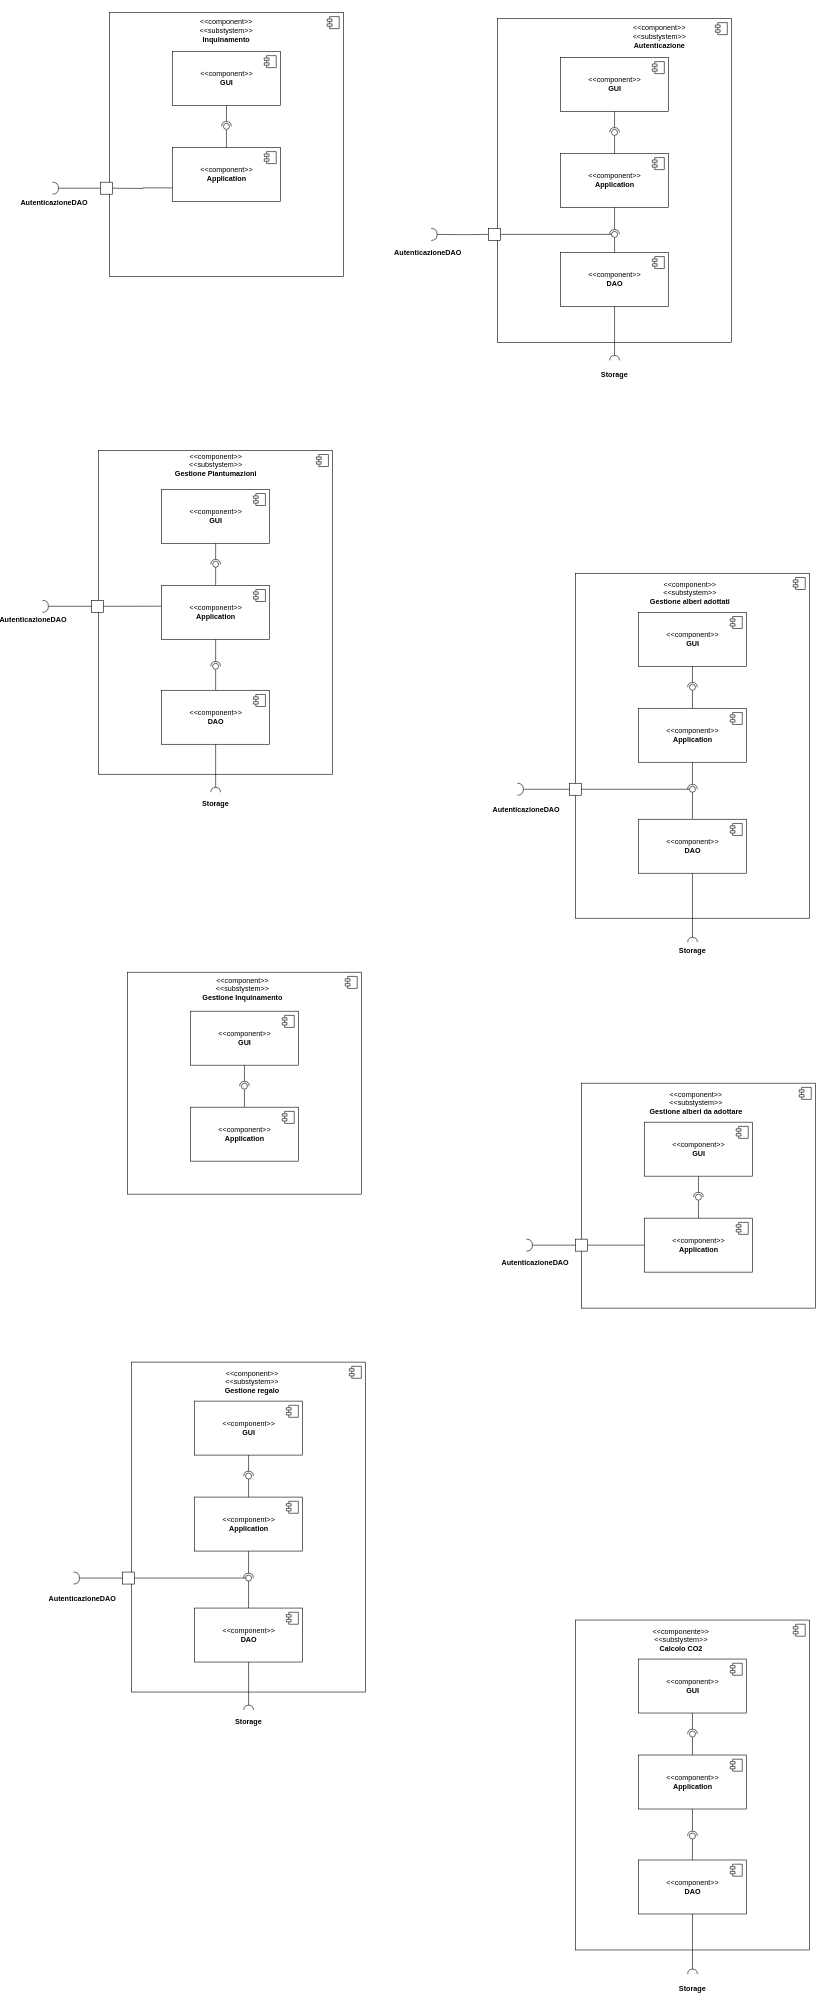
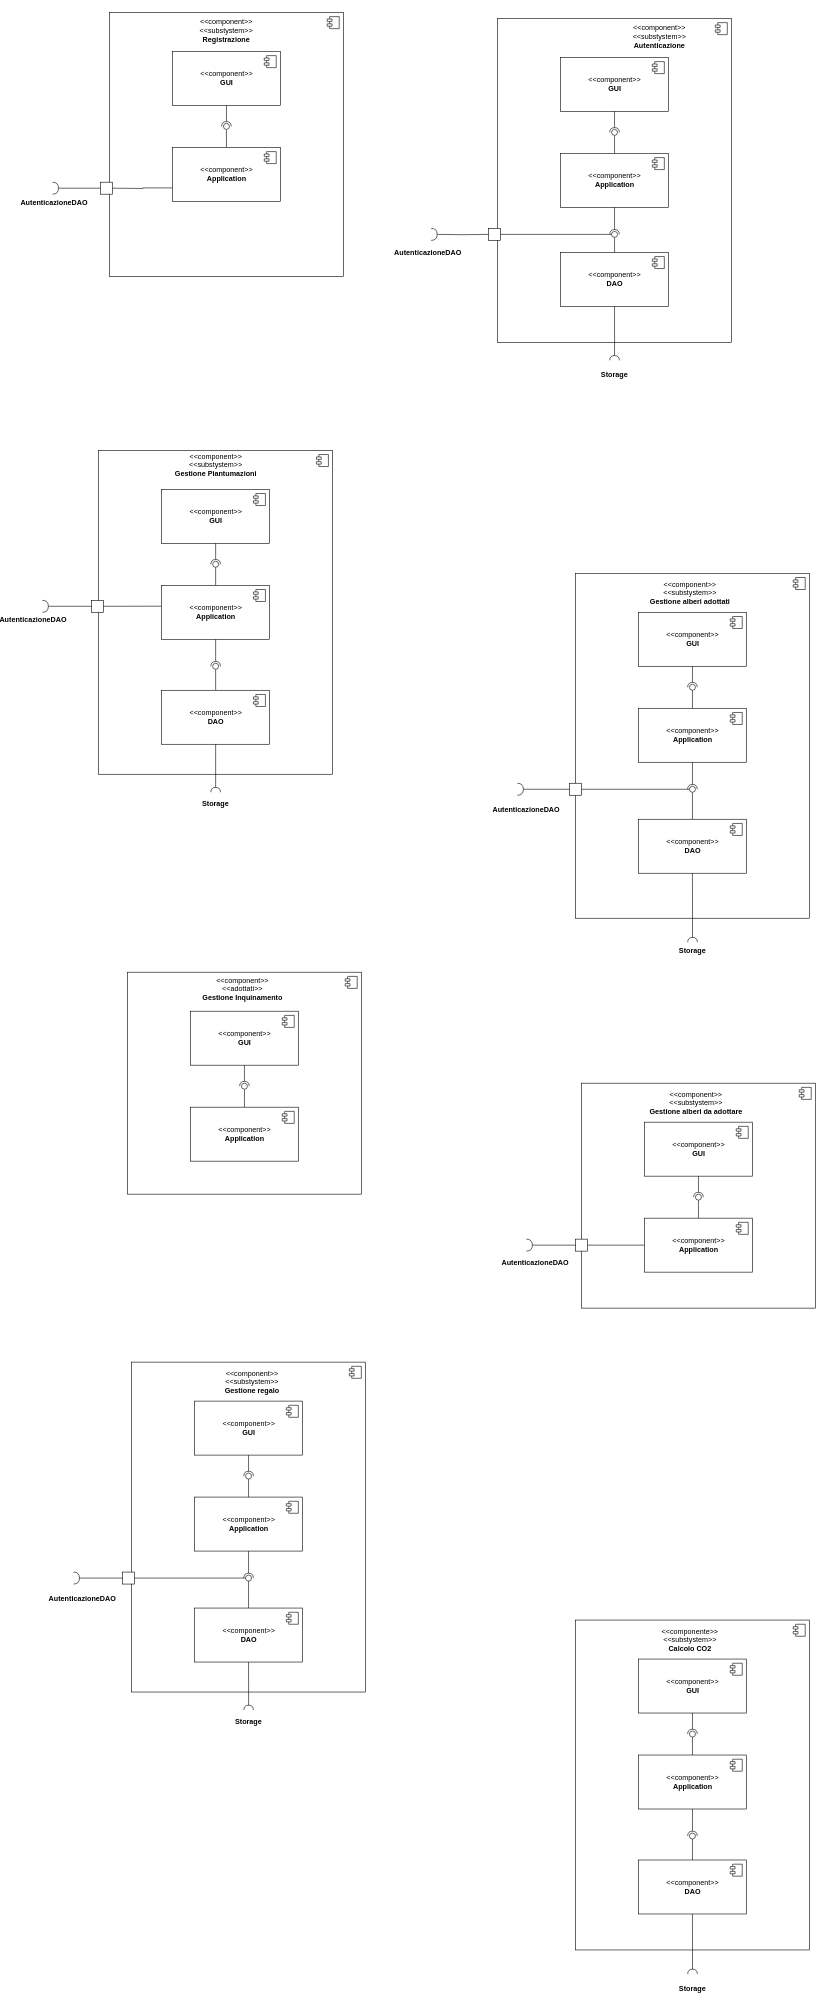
(227, 30) -> (227, 30)
(243, 989) -> (243, 989)
(681, 1640) -> (690, 1640)
